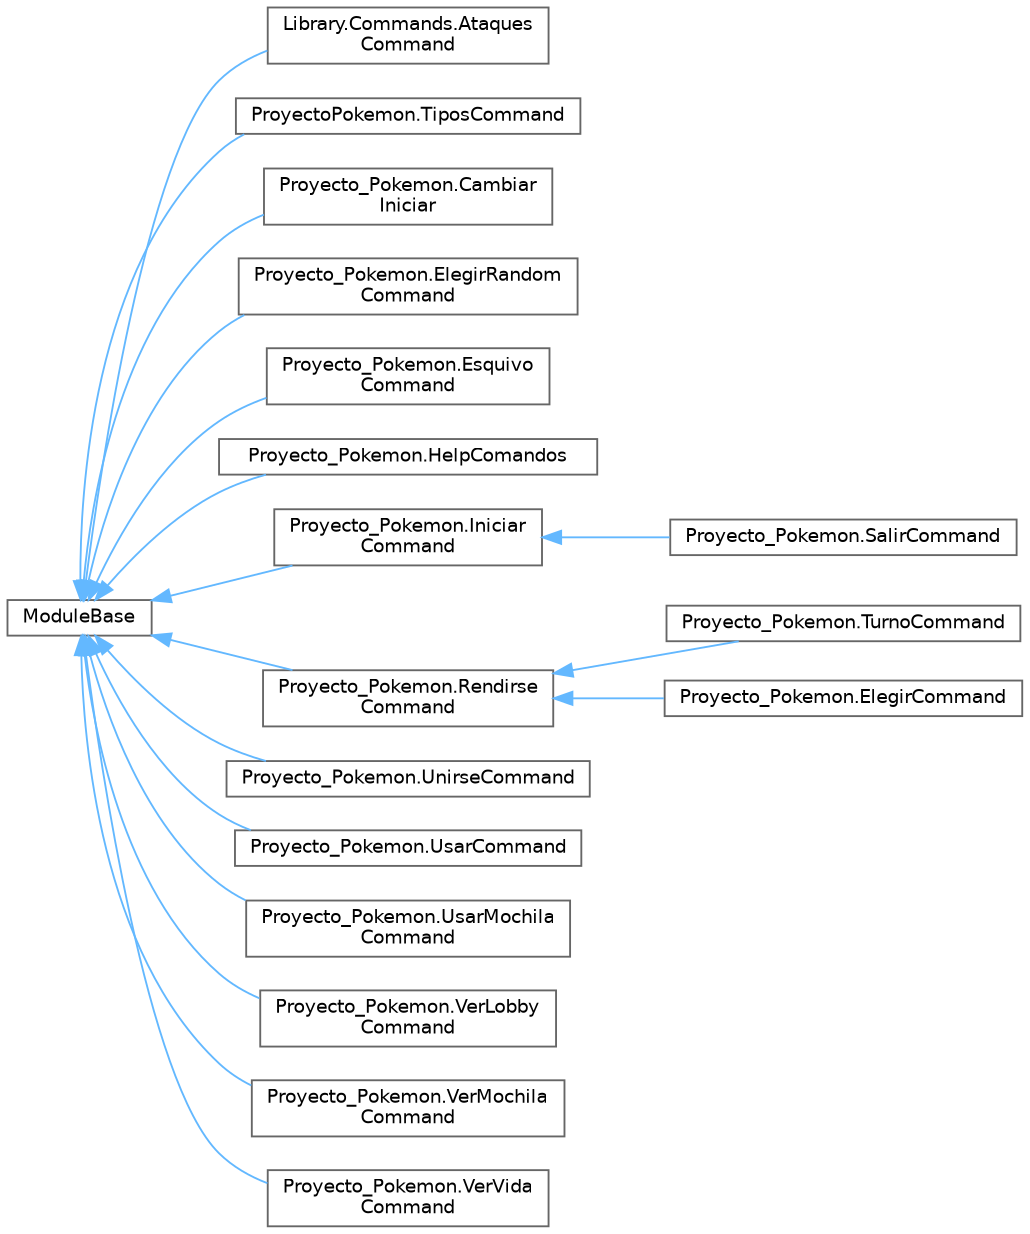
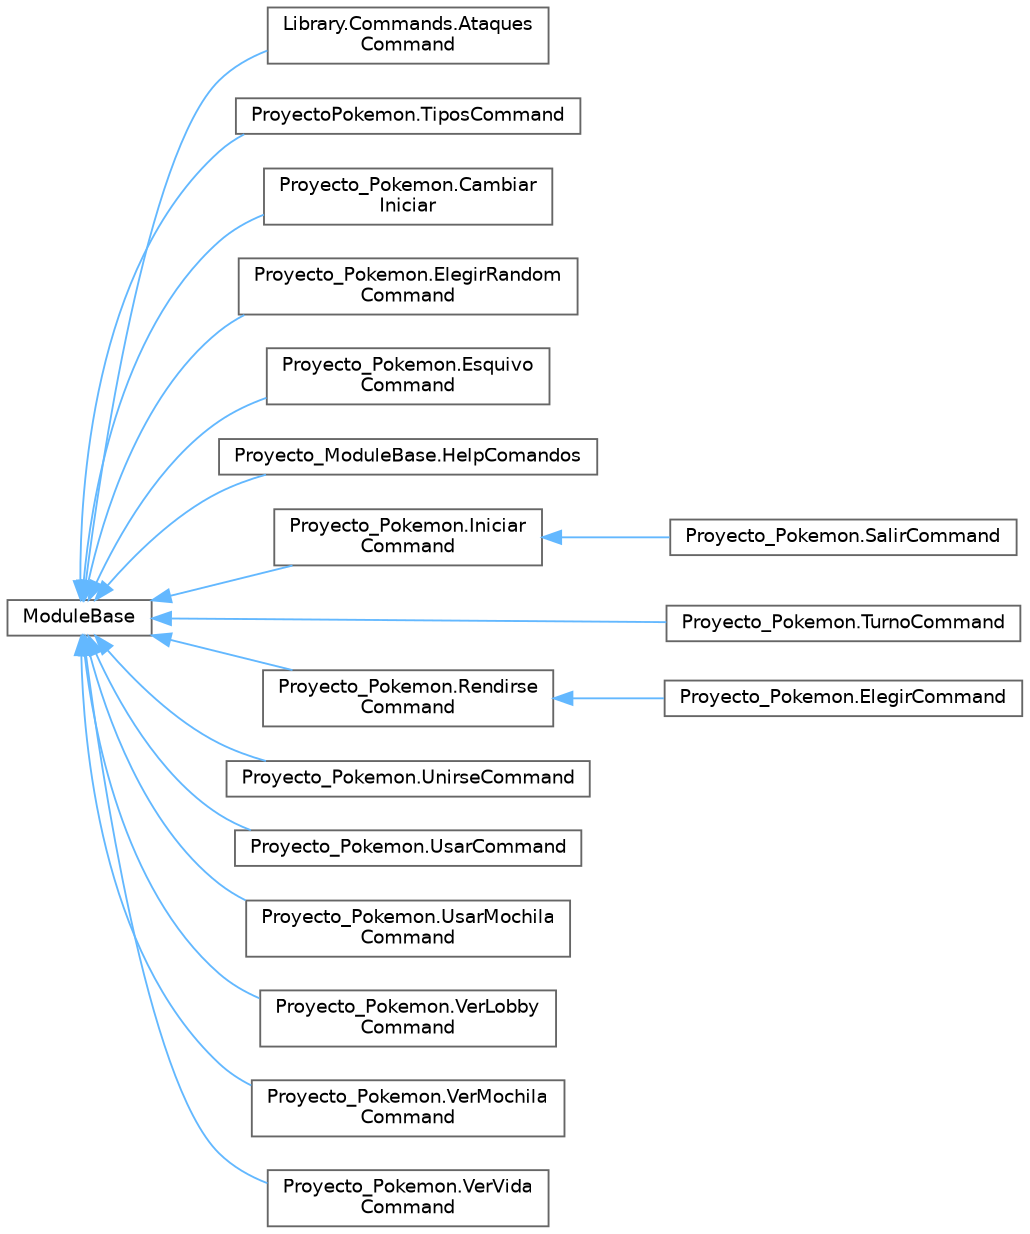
(408, 457) -> (408, 457)
(656, 656) -> (419, 620)
